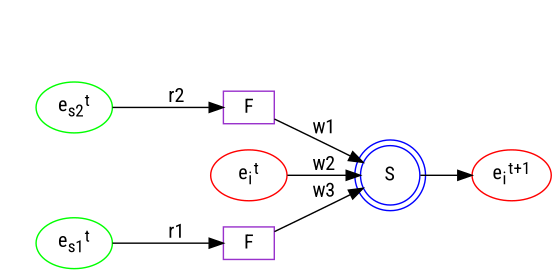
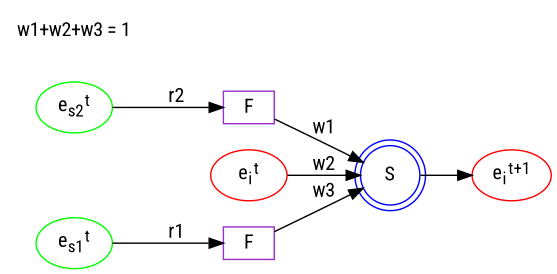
none -> (74, 31)
